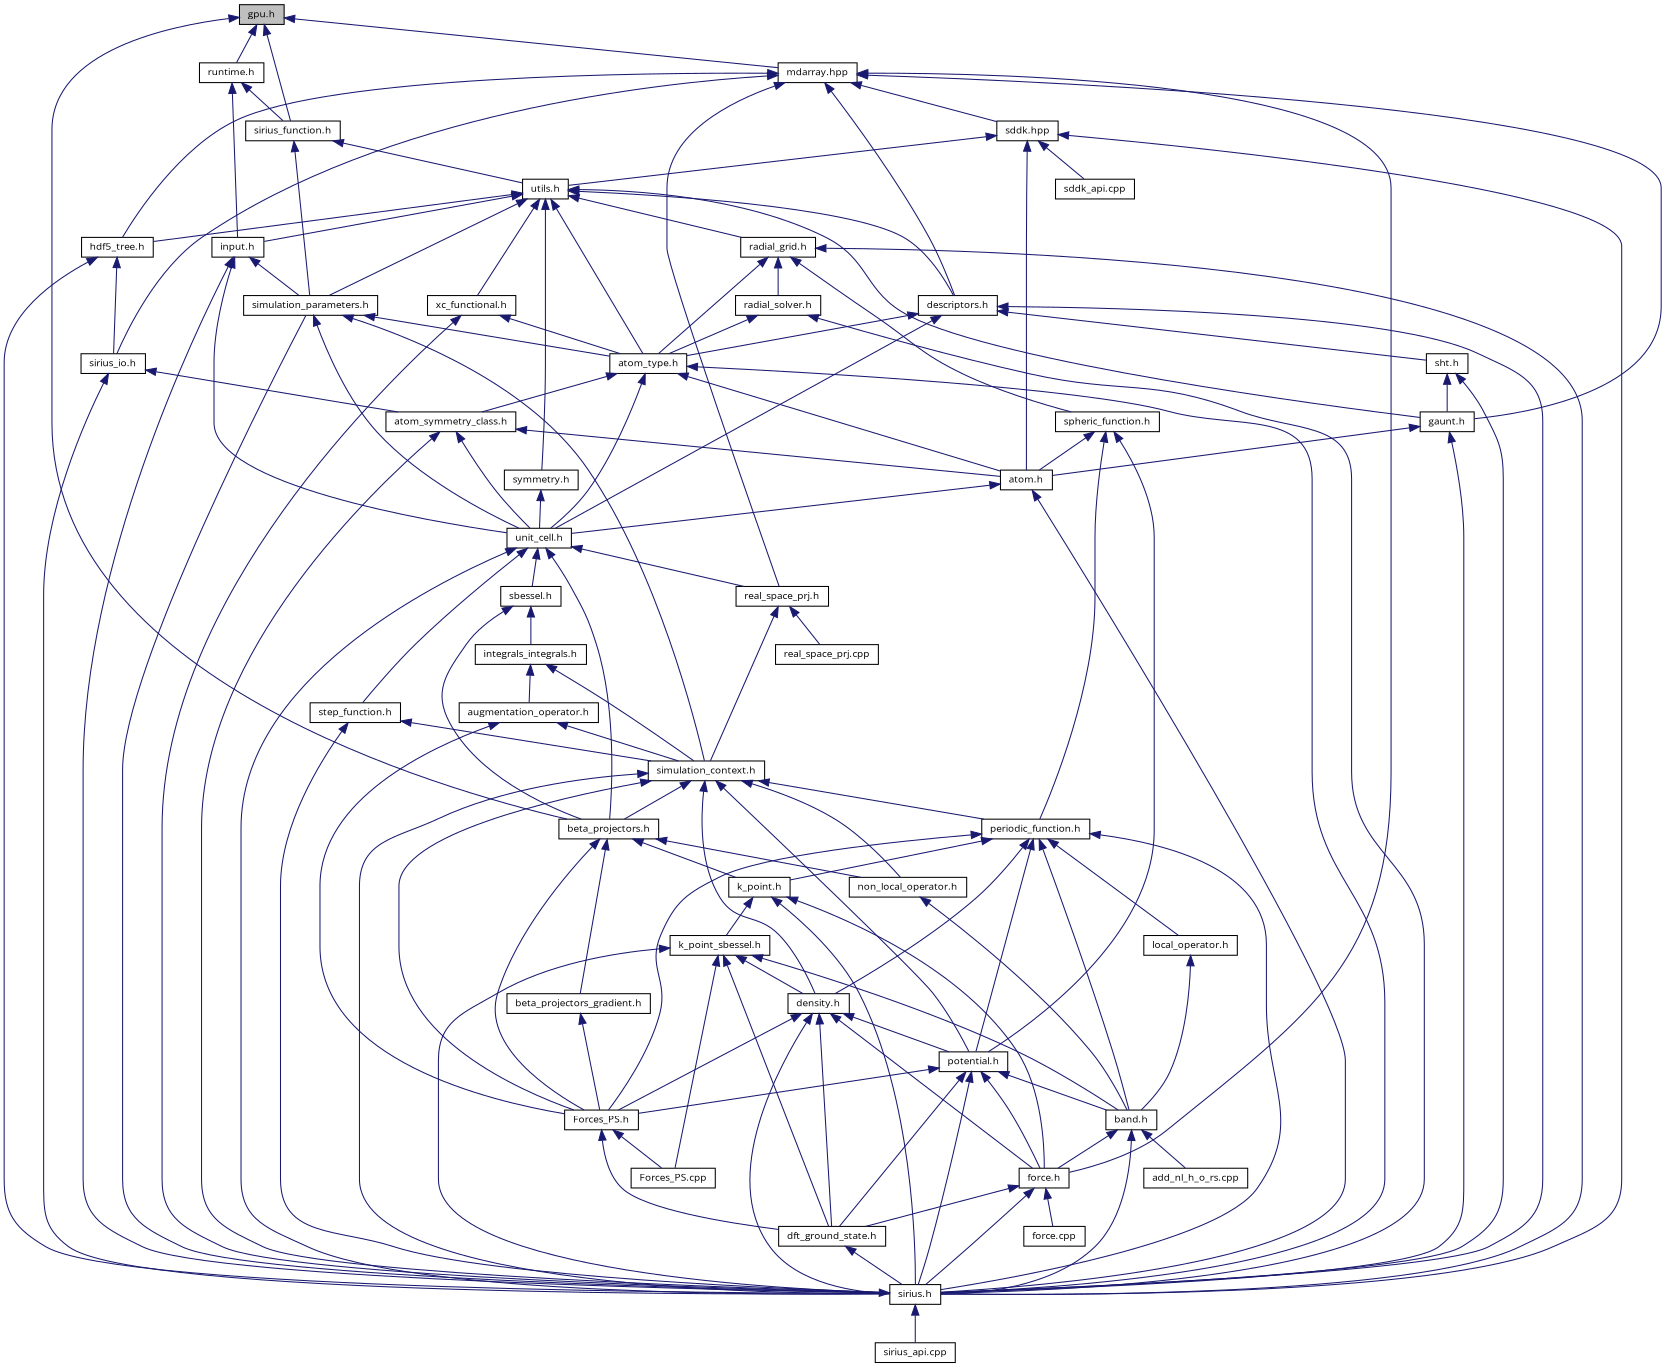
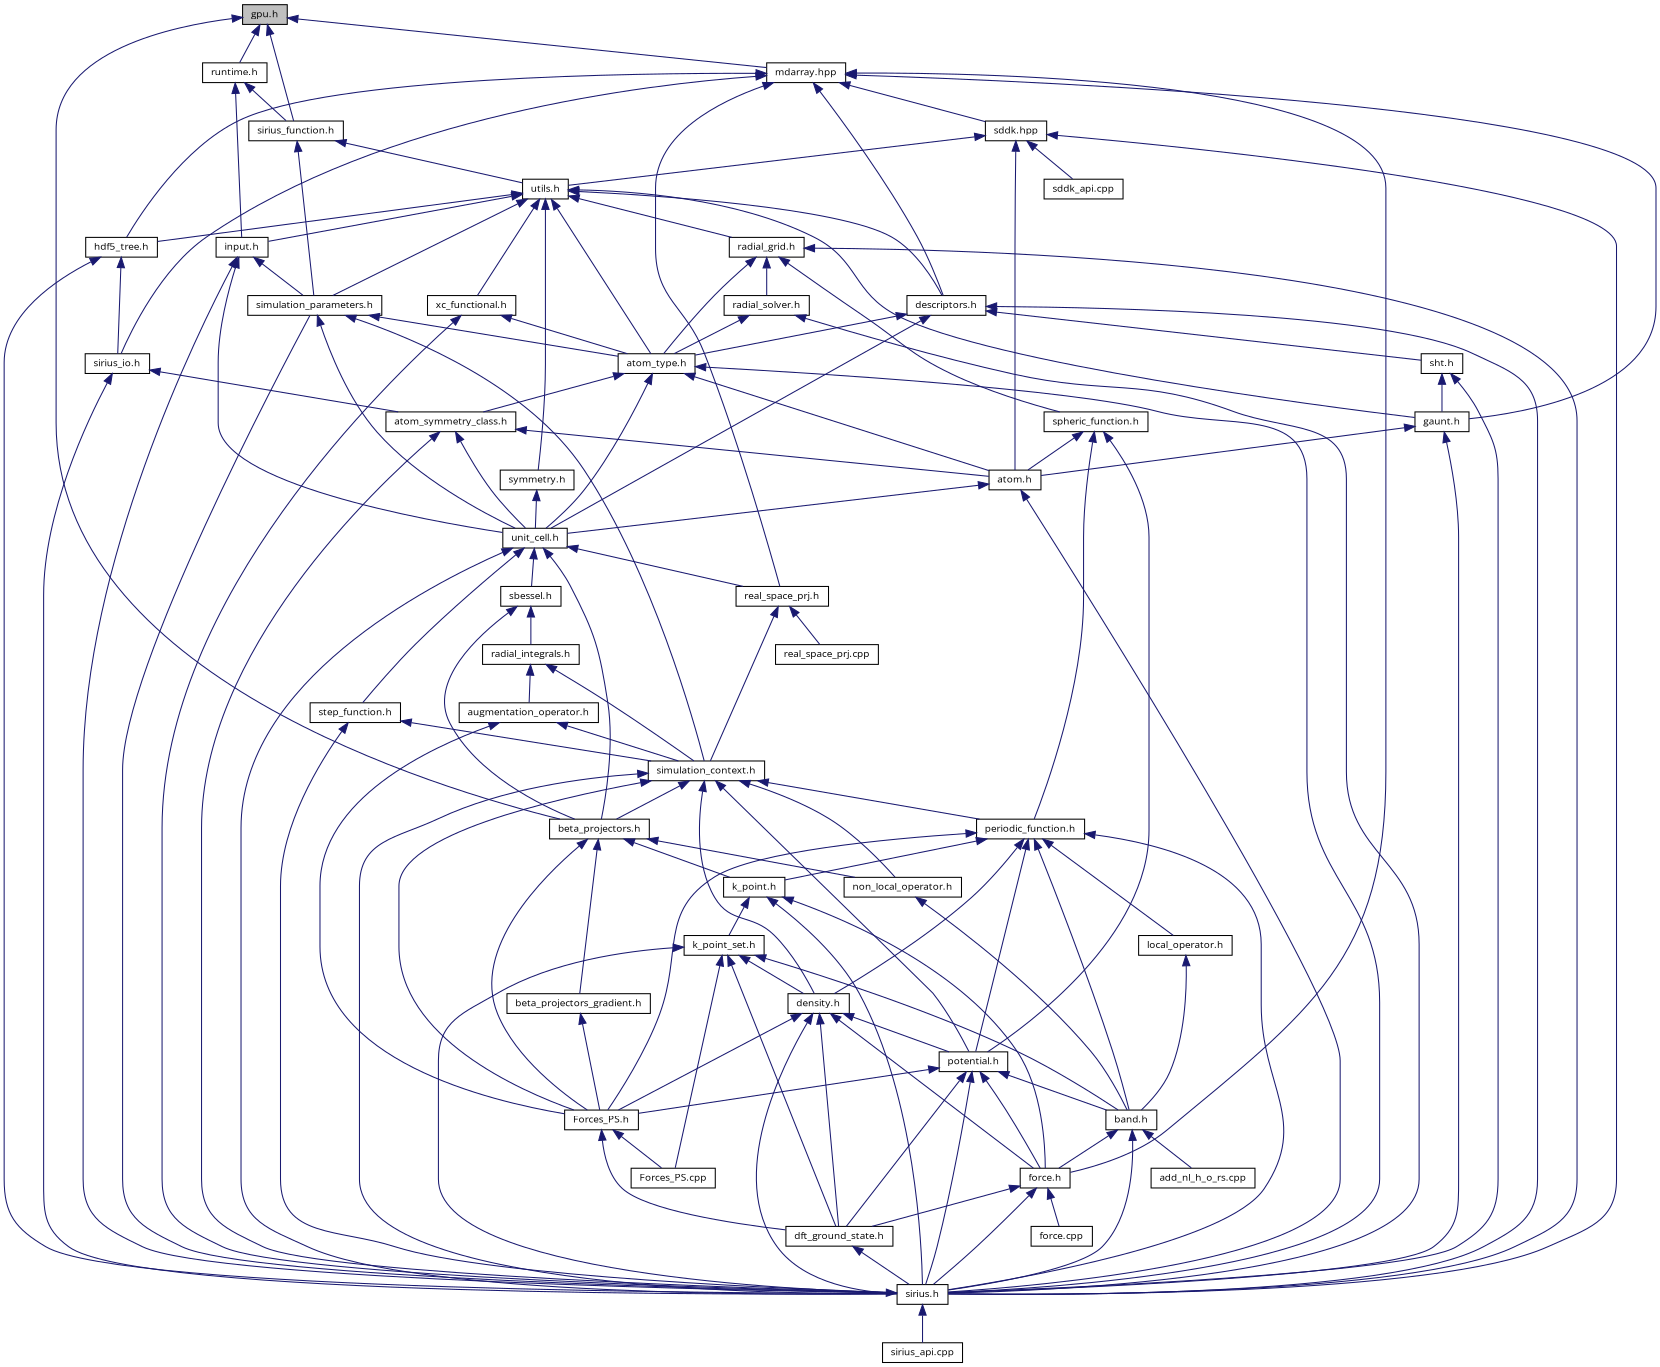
(531, 654) -> (531, 654)
(720, 945) -> (724, 945)
